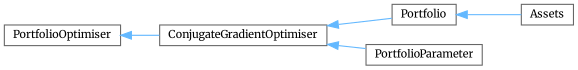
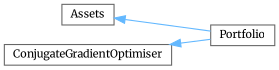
(495, 15) -> (168, 25)
(62, 35) -> none
(424, 55) -> none
